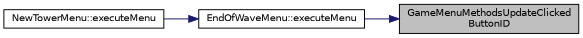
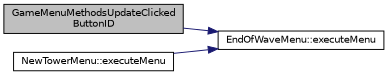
(377, 19) -> (196, 29)
